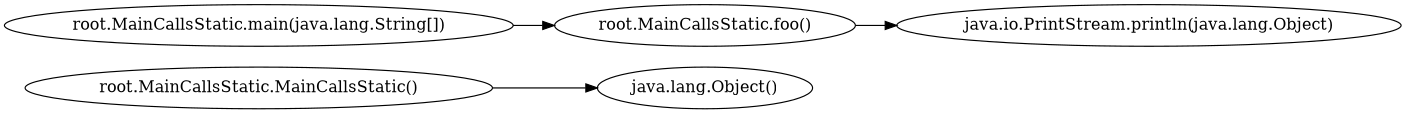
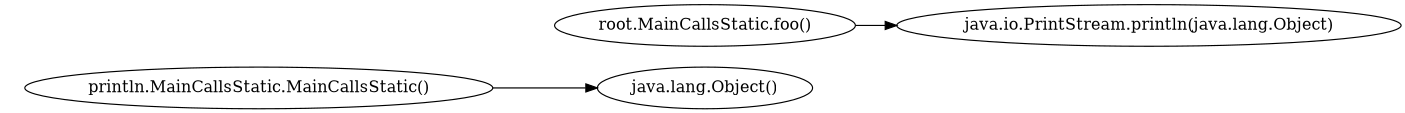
(259, 25) -> none
(259, 88) -> (259, 88)
